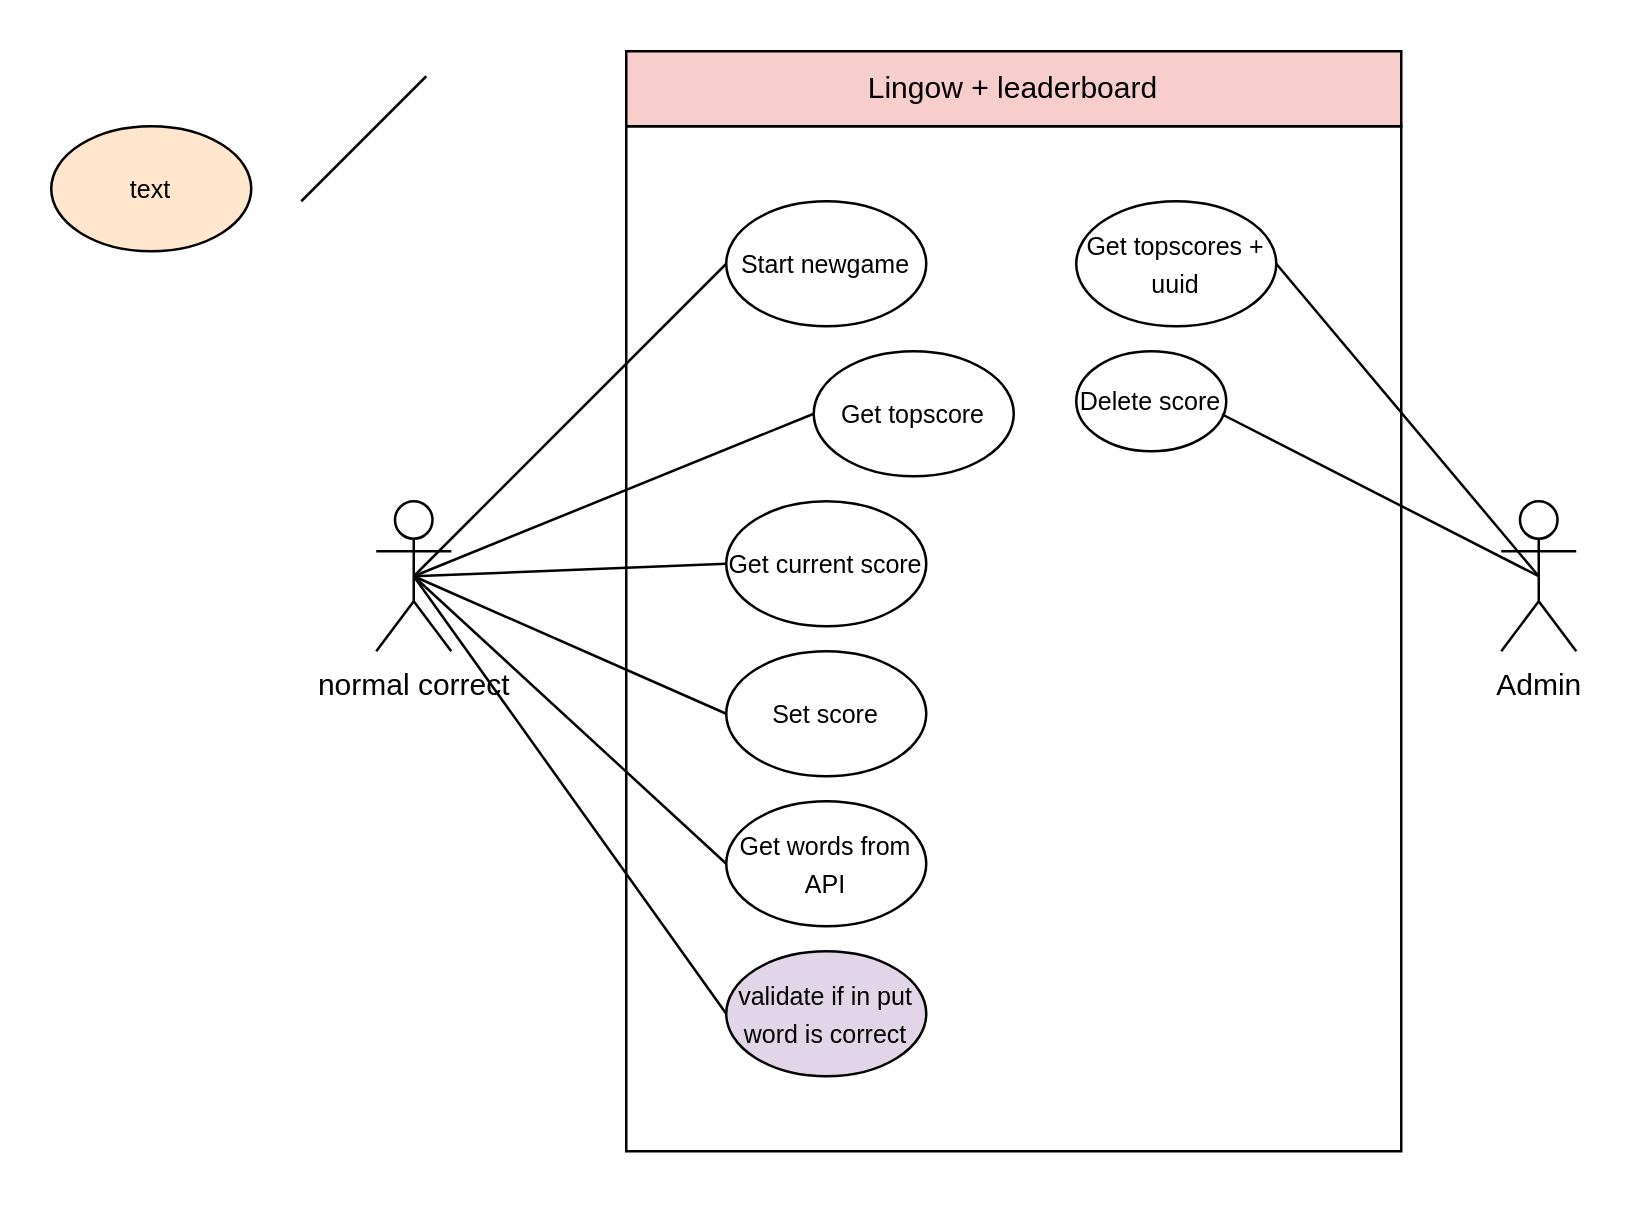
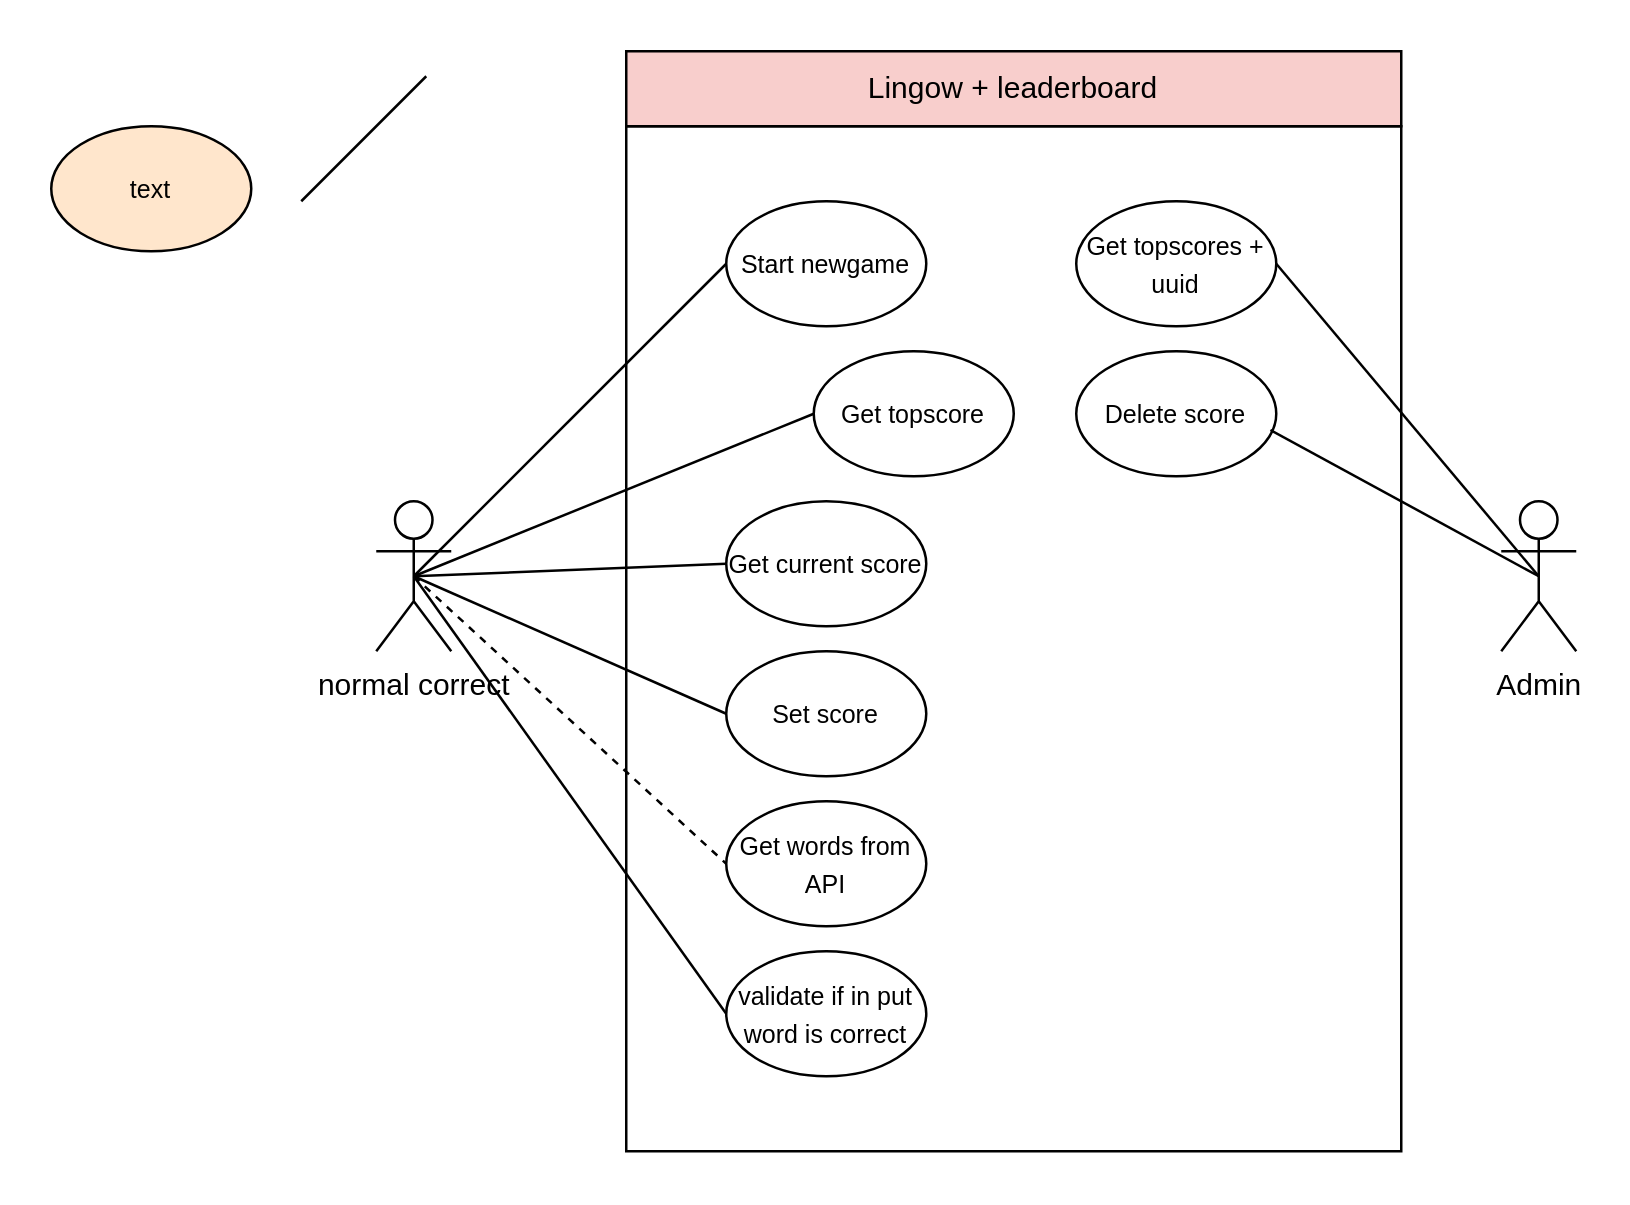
(1151, 401) -> (1176, 414)
(576, 725) -> (576, 725)
(826, 1014) -> (826, 1014)
